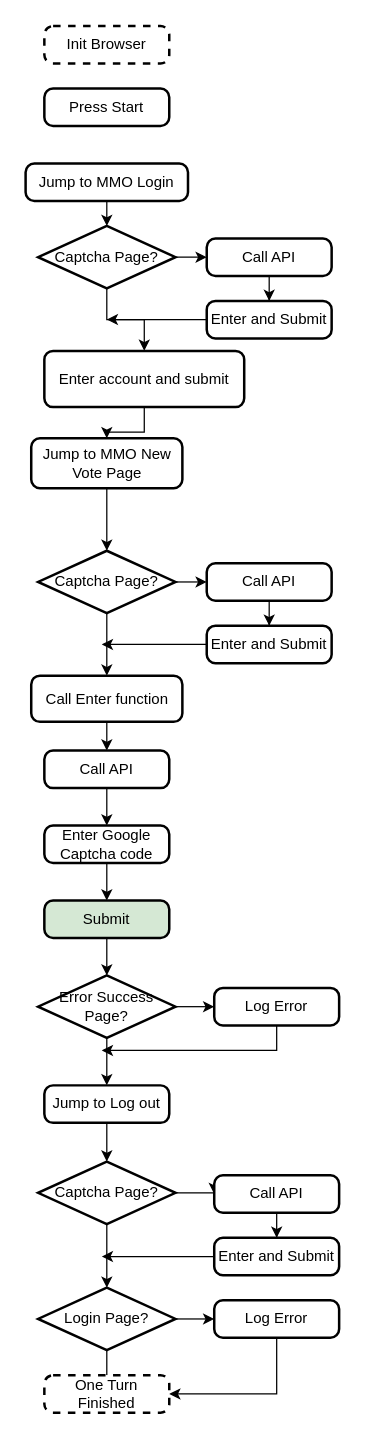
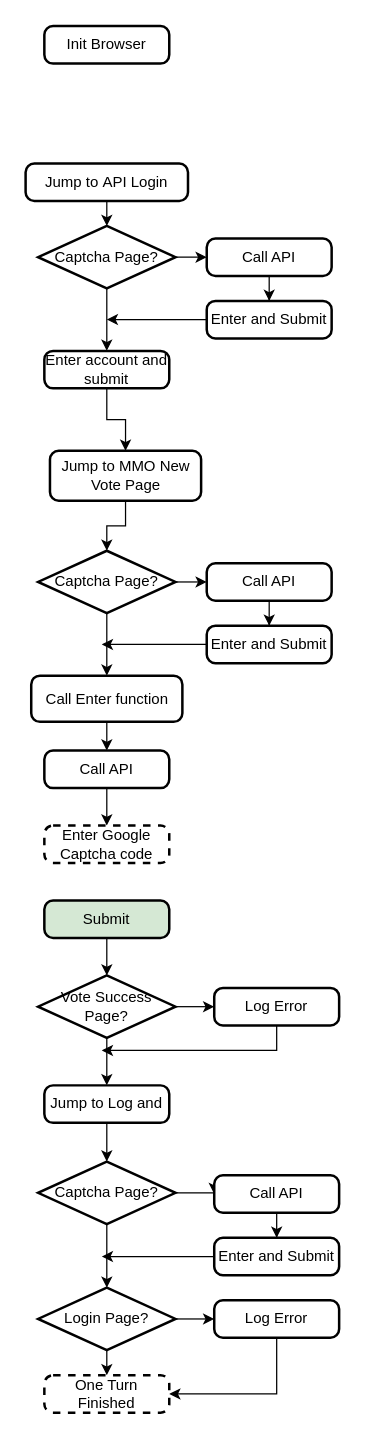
(107, 44) -> (107, 44)
(107, 107) -> none
(107, 182) -> (107, 182)
(144, 379) -> (107, 369)
(107, 463) -> (126, 476)
(107, 844) -> (107, 844)
(107, 877) -> none
(107, 1007) -> (107, 1007)
(107, 1104) -> (107, 1104)
(107, 1368) -> (107, 1365)
